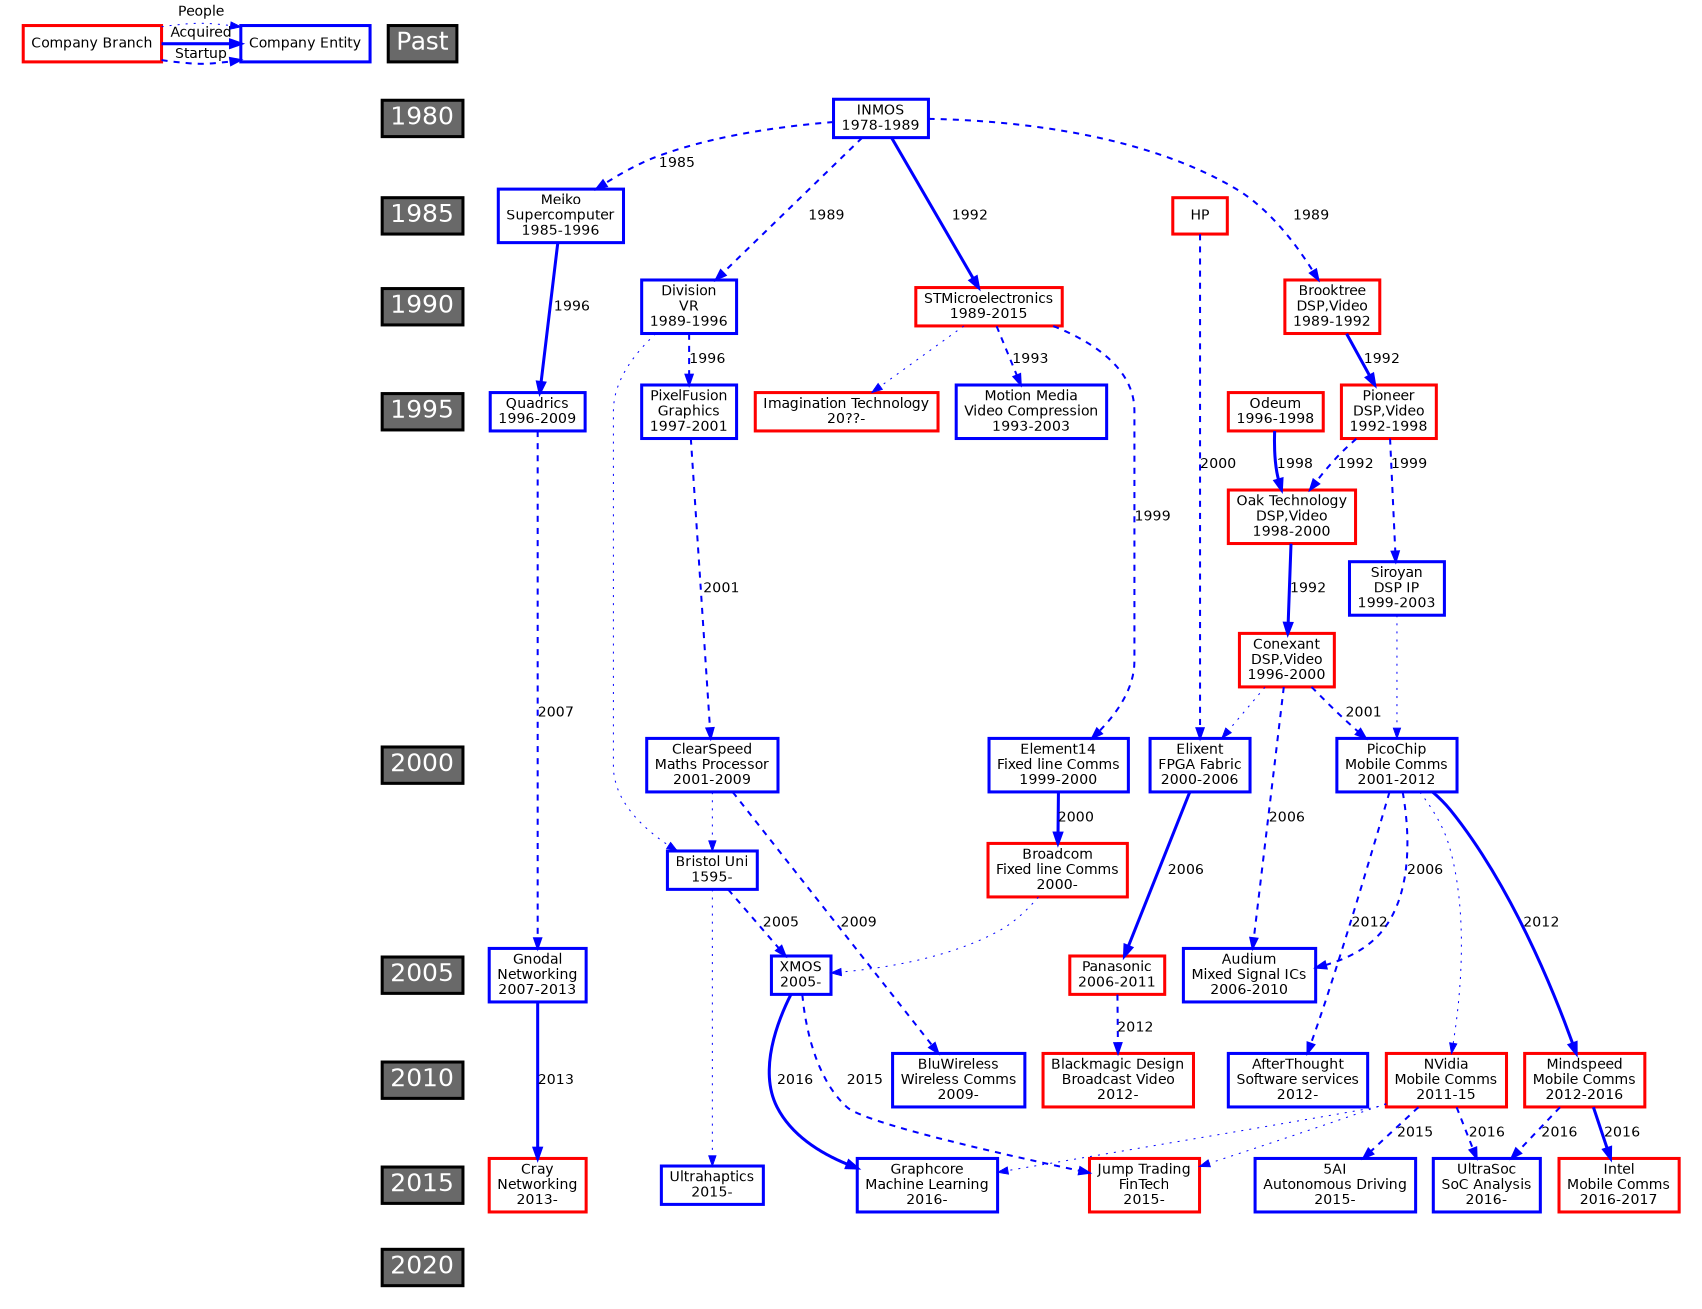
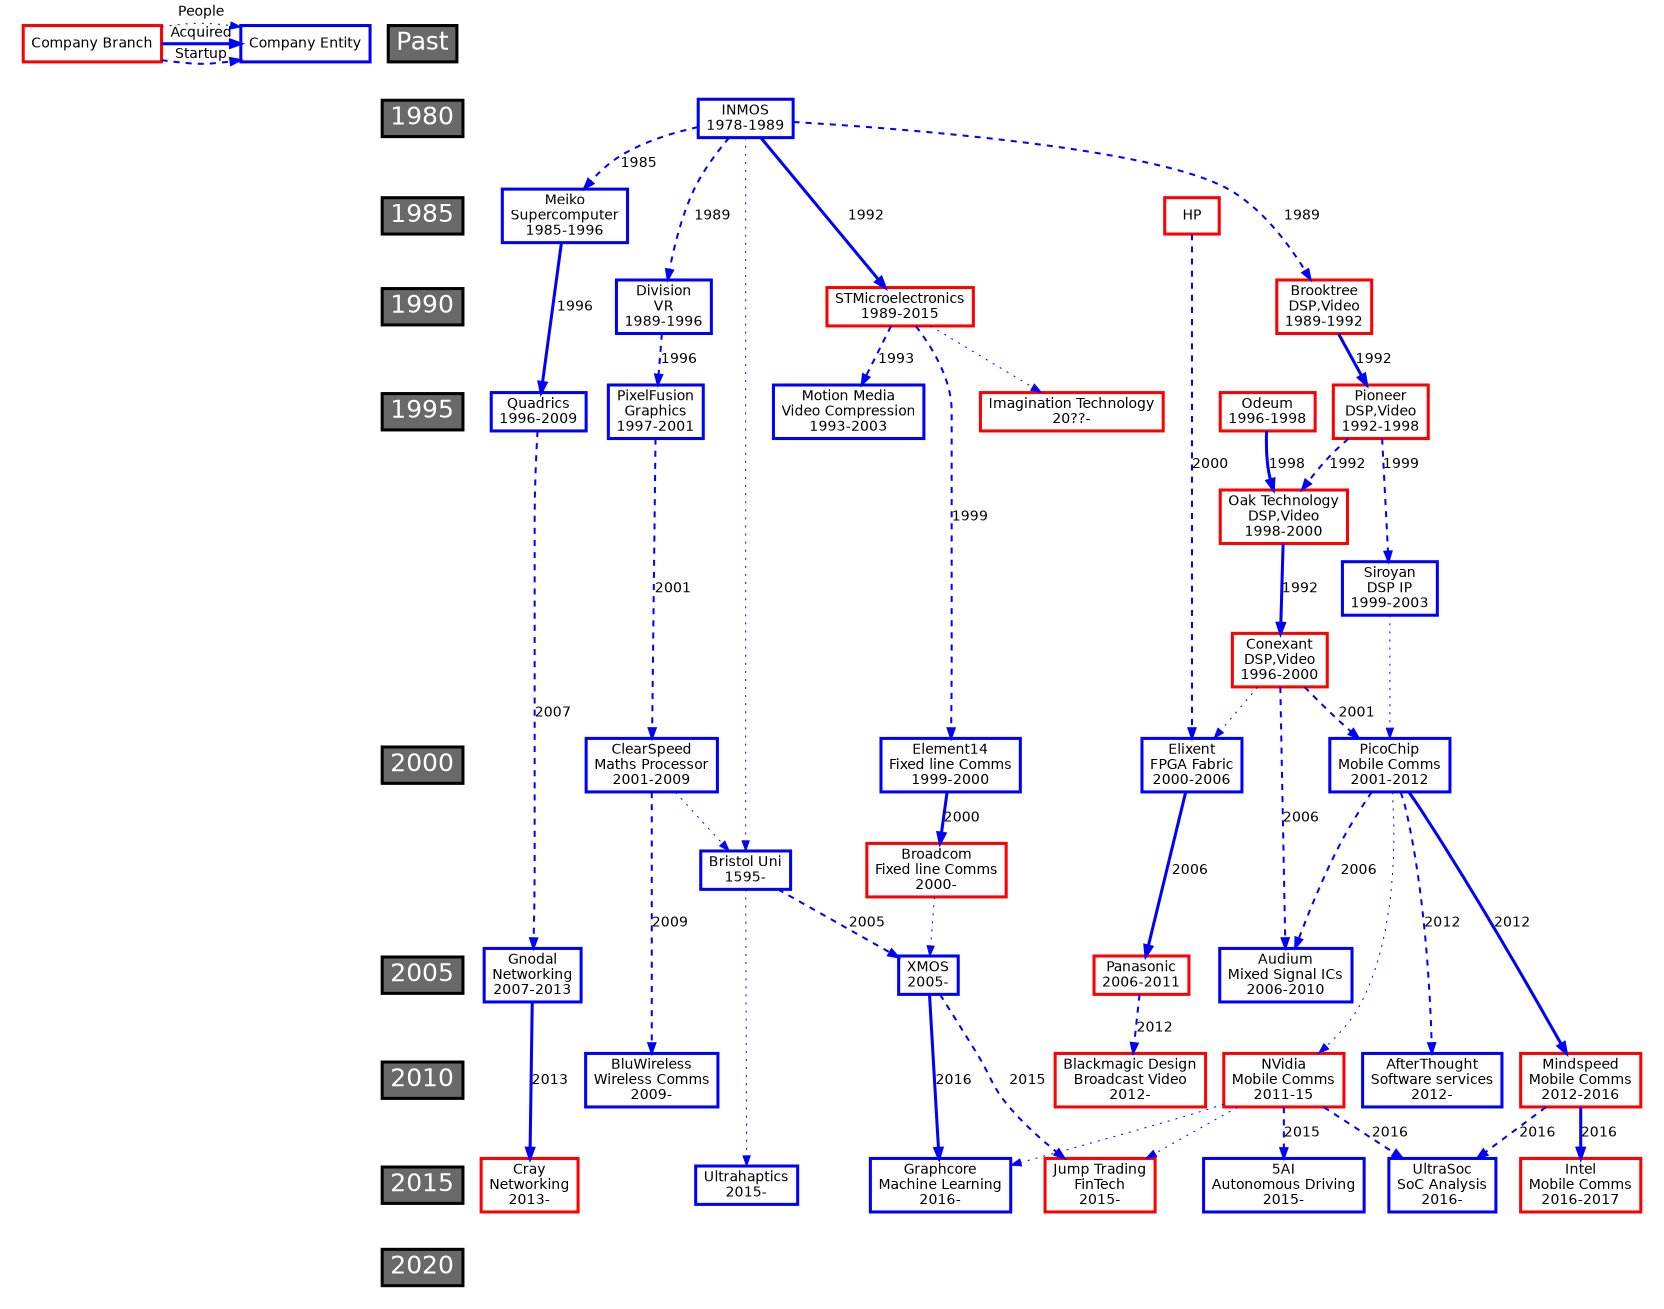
(613, 593) -> (746, 489)
